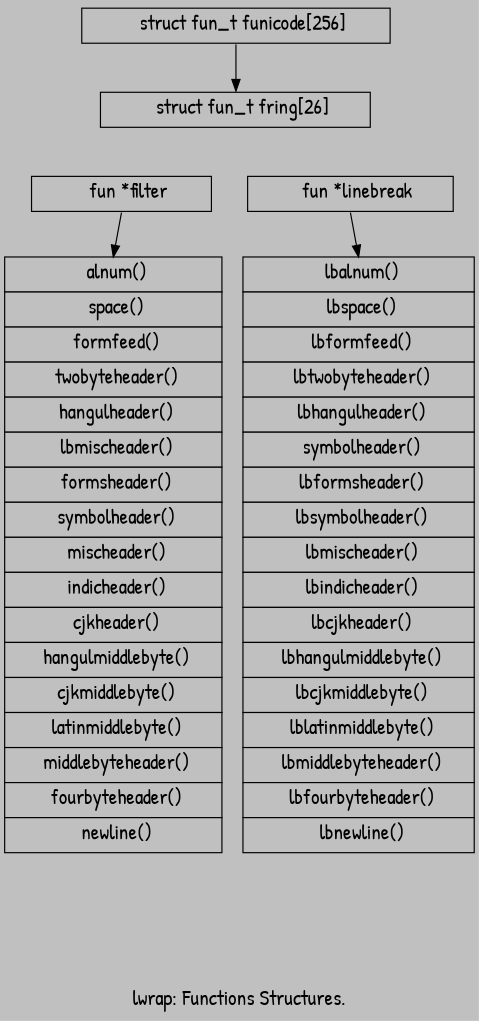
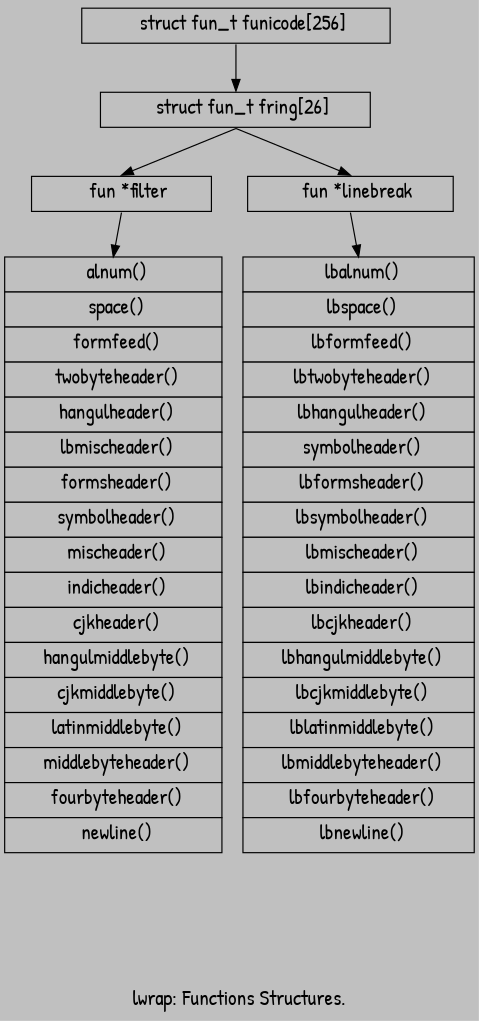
none -> (184, 150)
none -> (288, 150)
